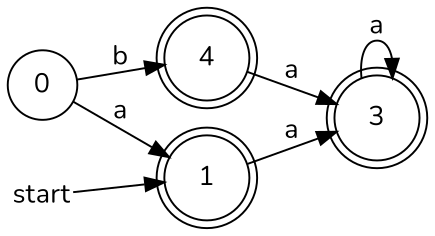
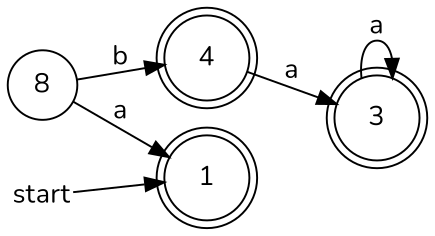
(43, 85) -> (43, 85)
(283, 151) -> none
